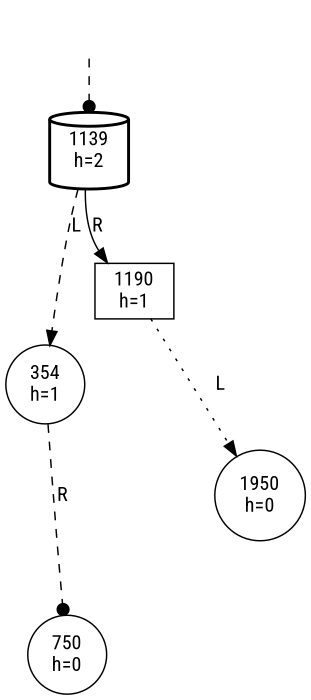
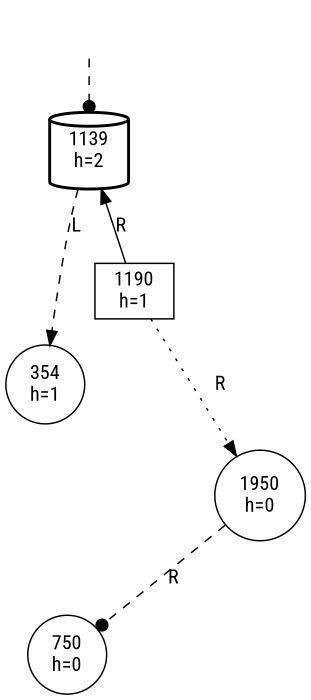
(88, 221) -> (116, 233)
(221, 384) -> (221, 384)
(55, 514) -> (166, 573)
